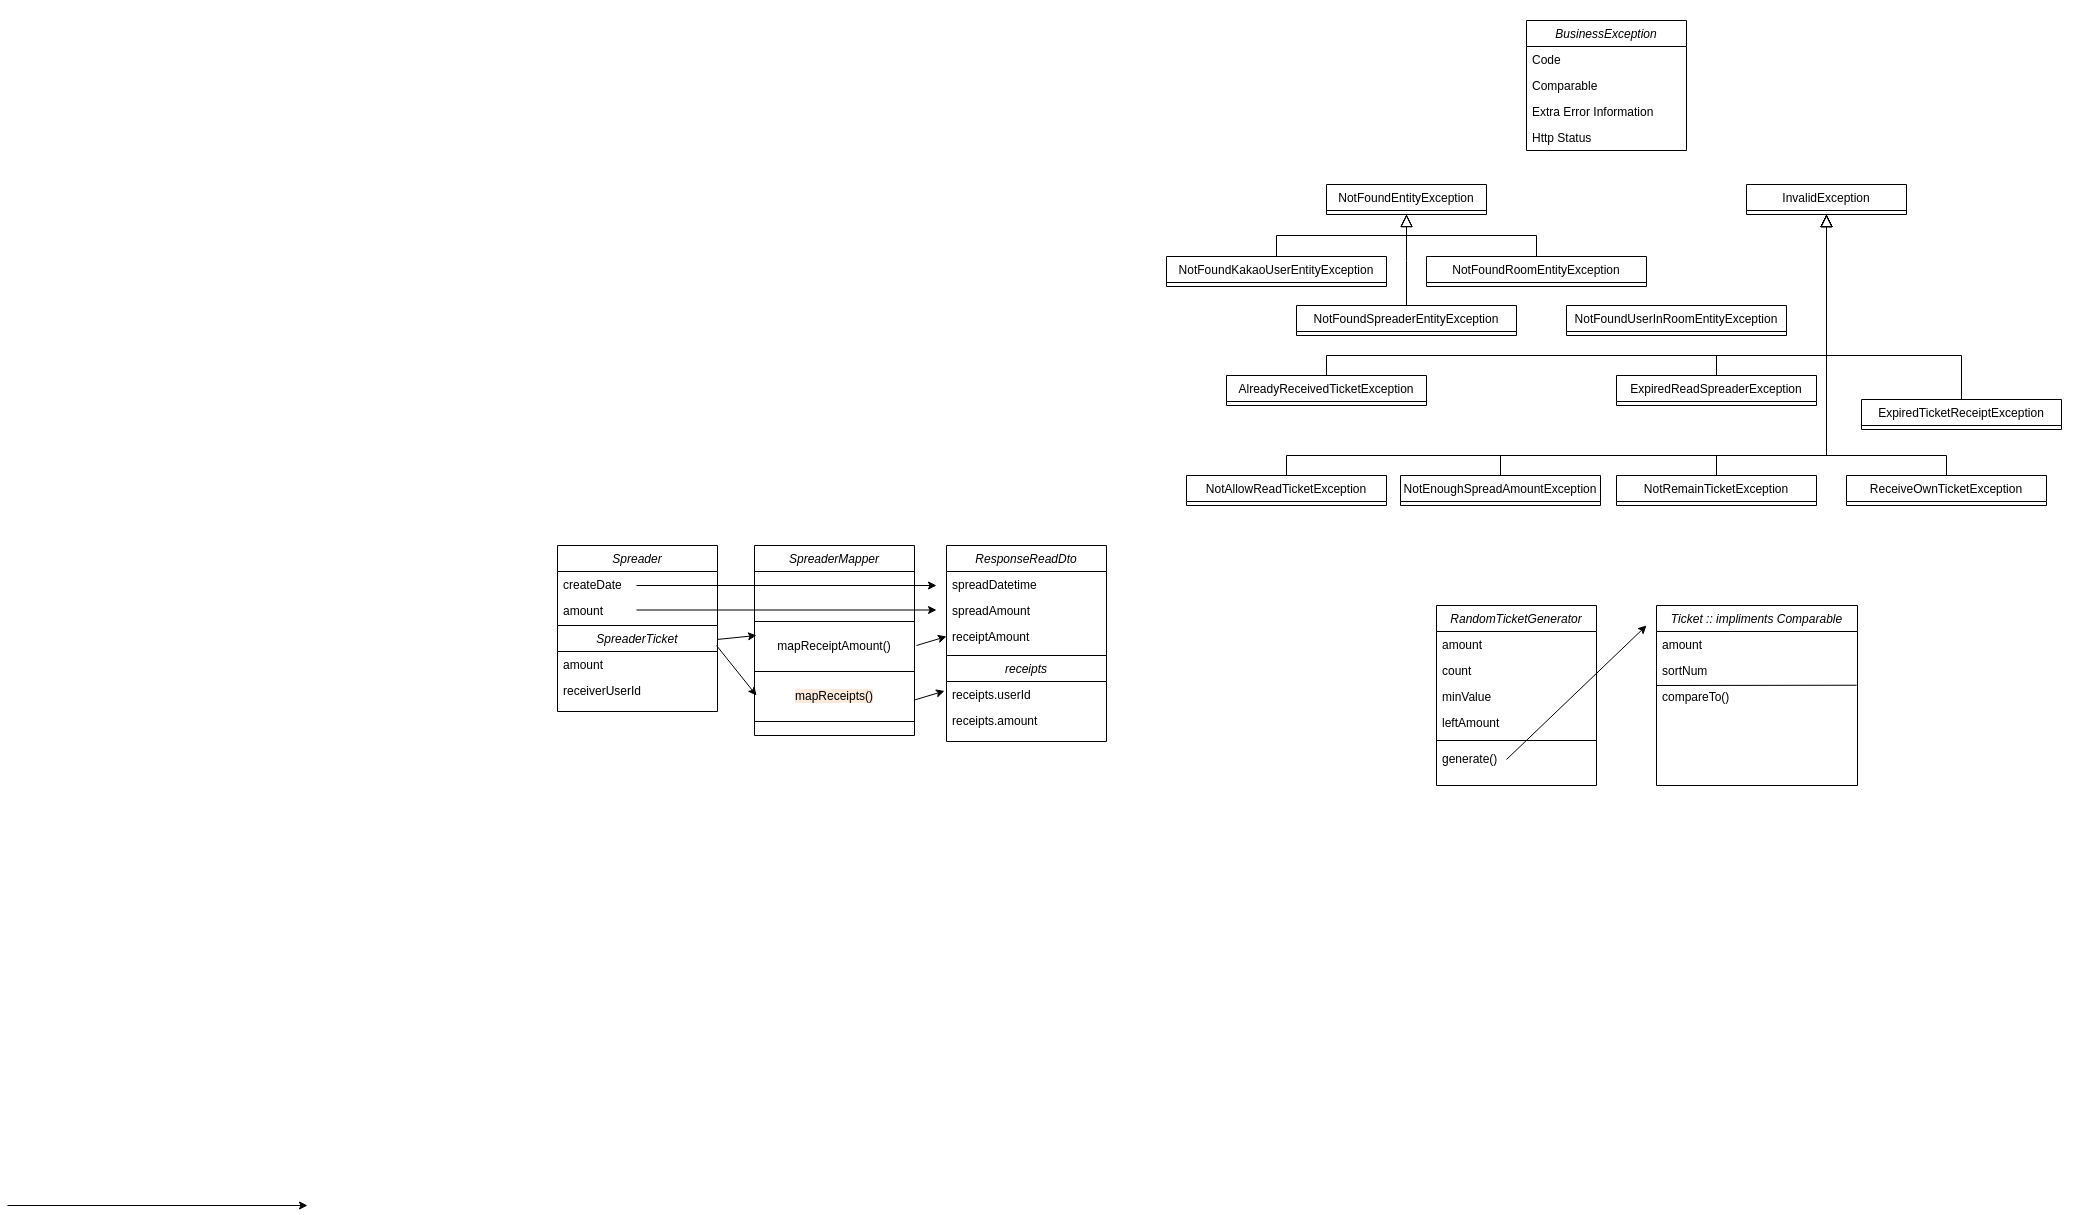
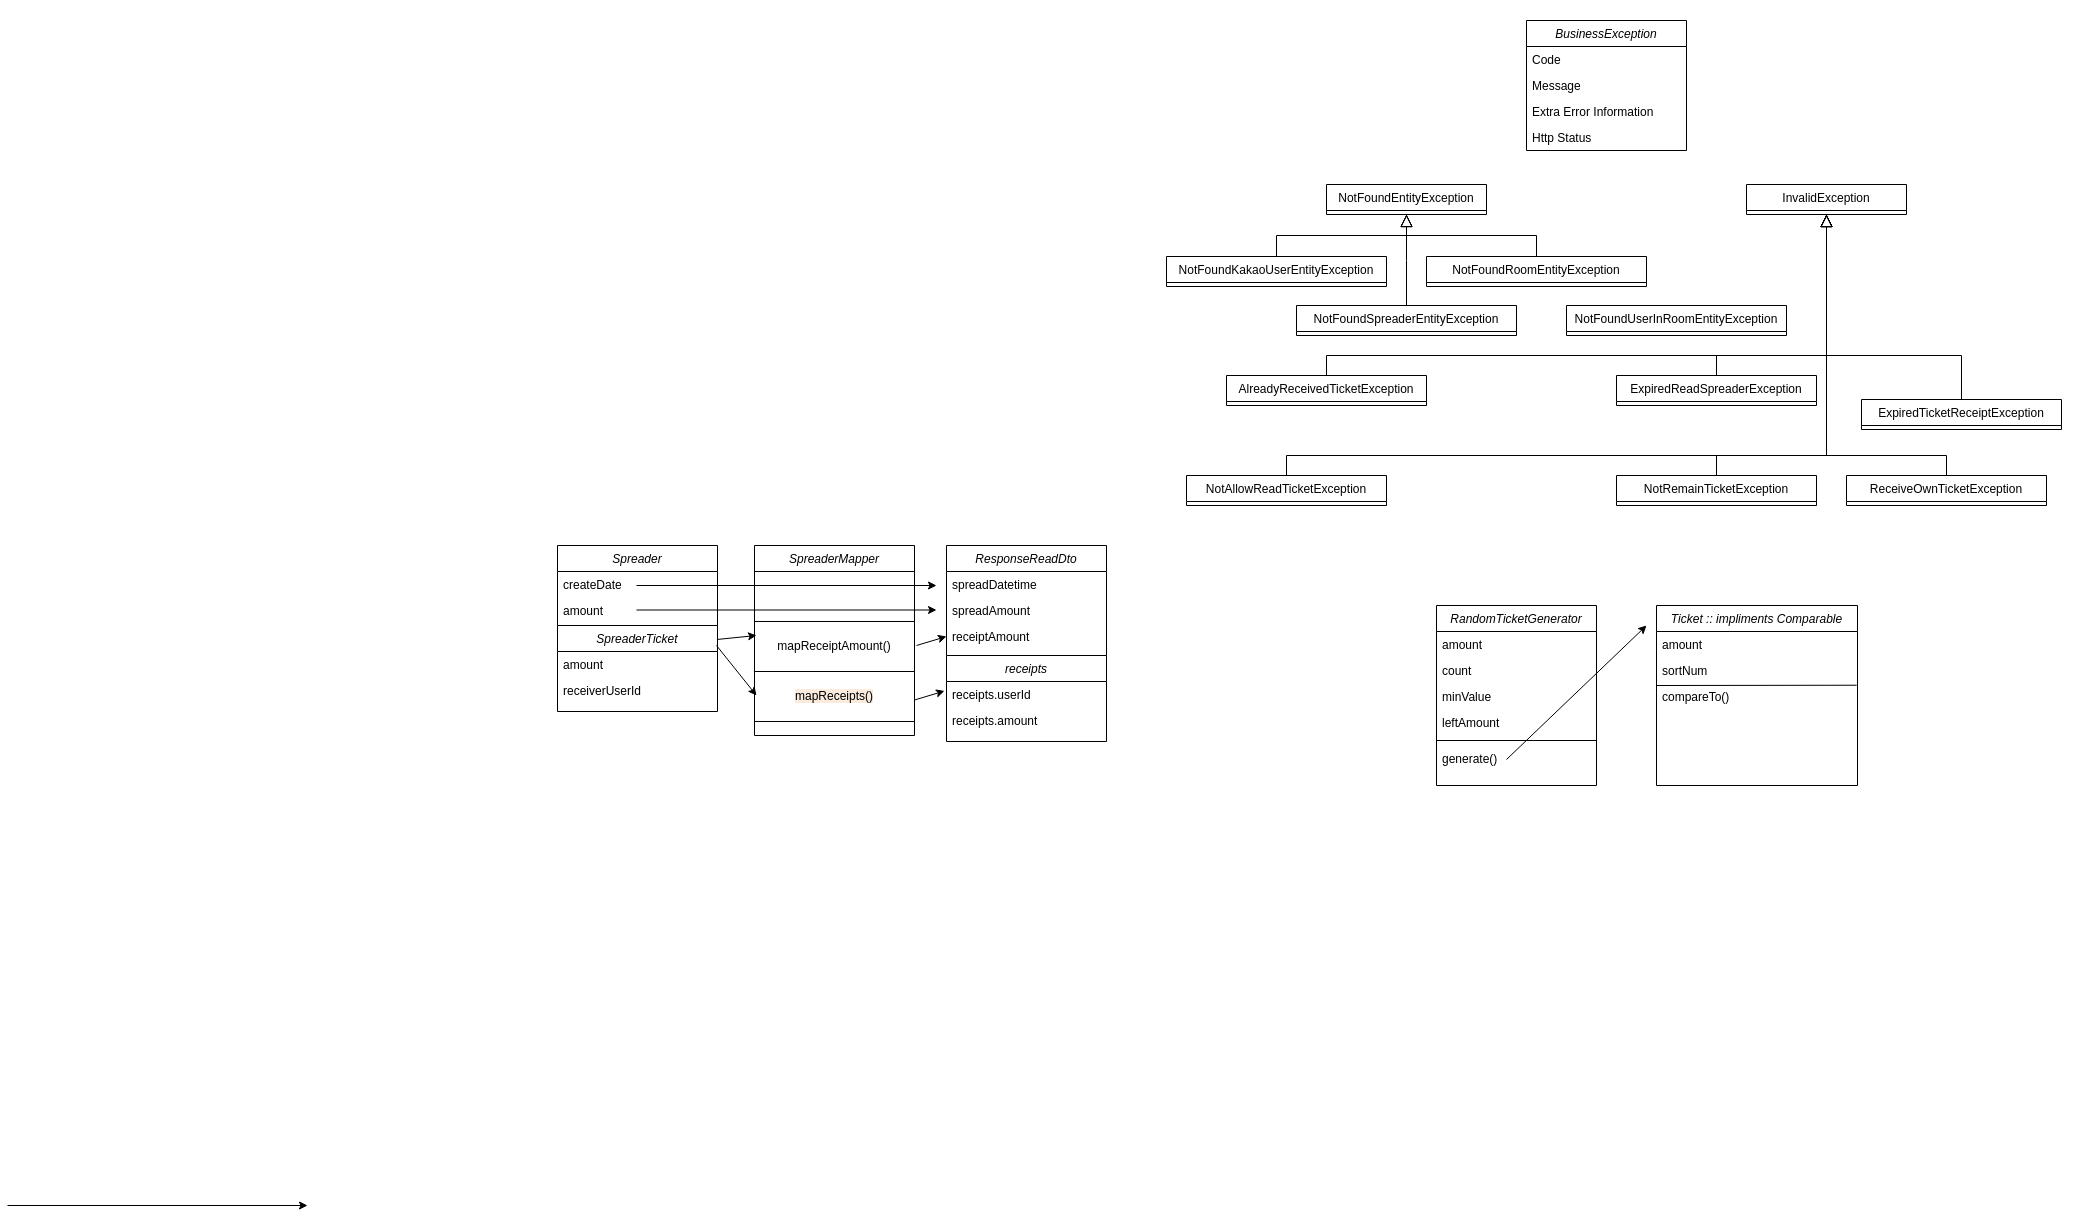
(1564, 86) -> (1556, 86)
(1501, 467) -> none
(1501, 491) -> none
